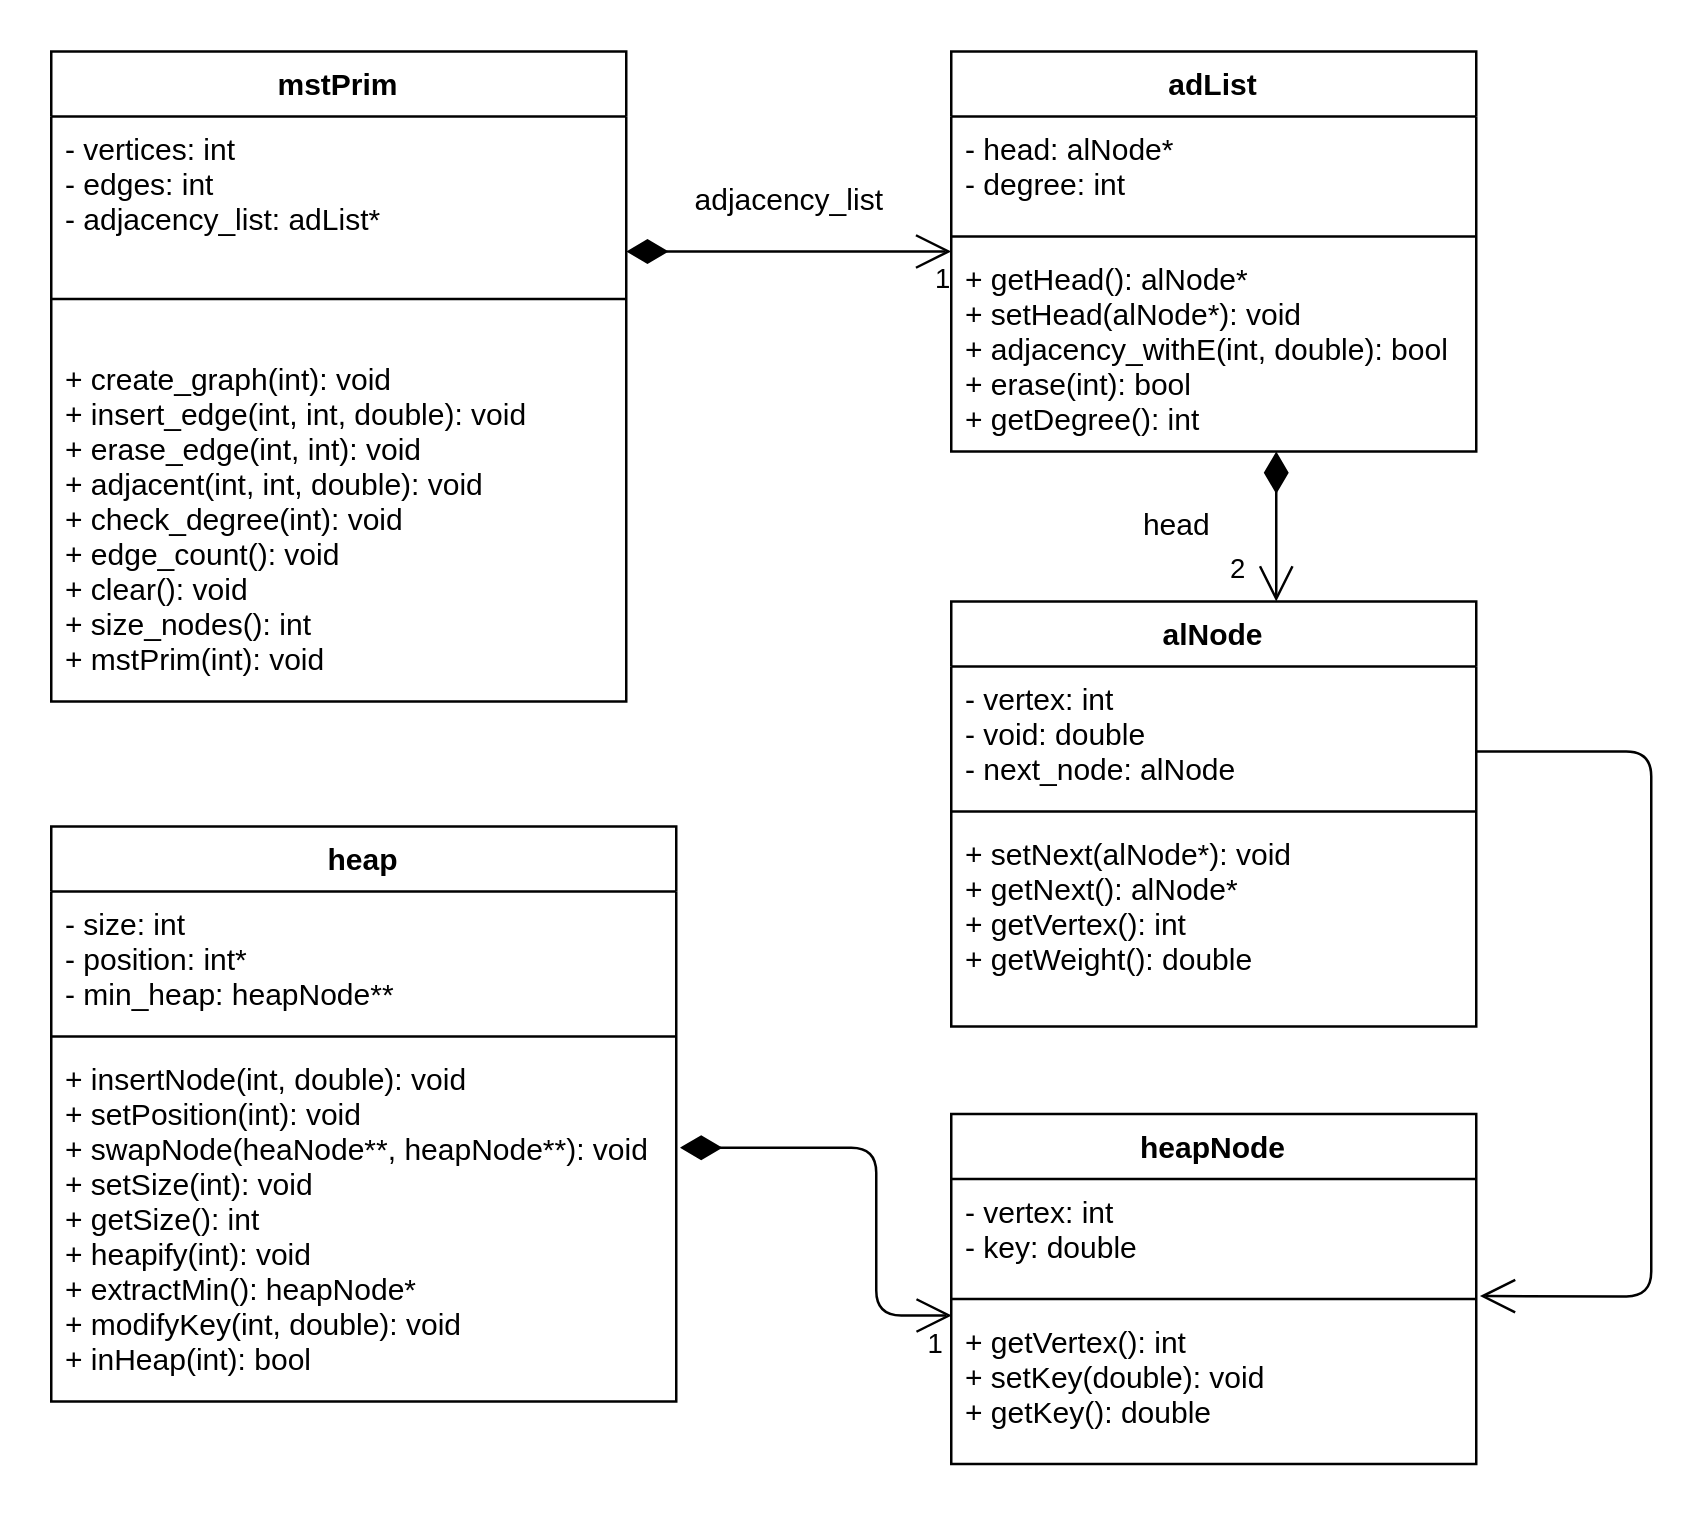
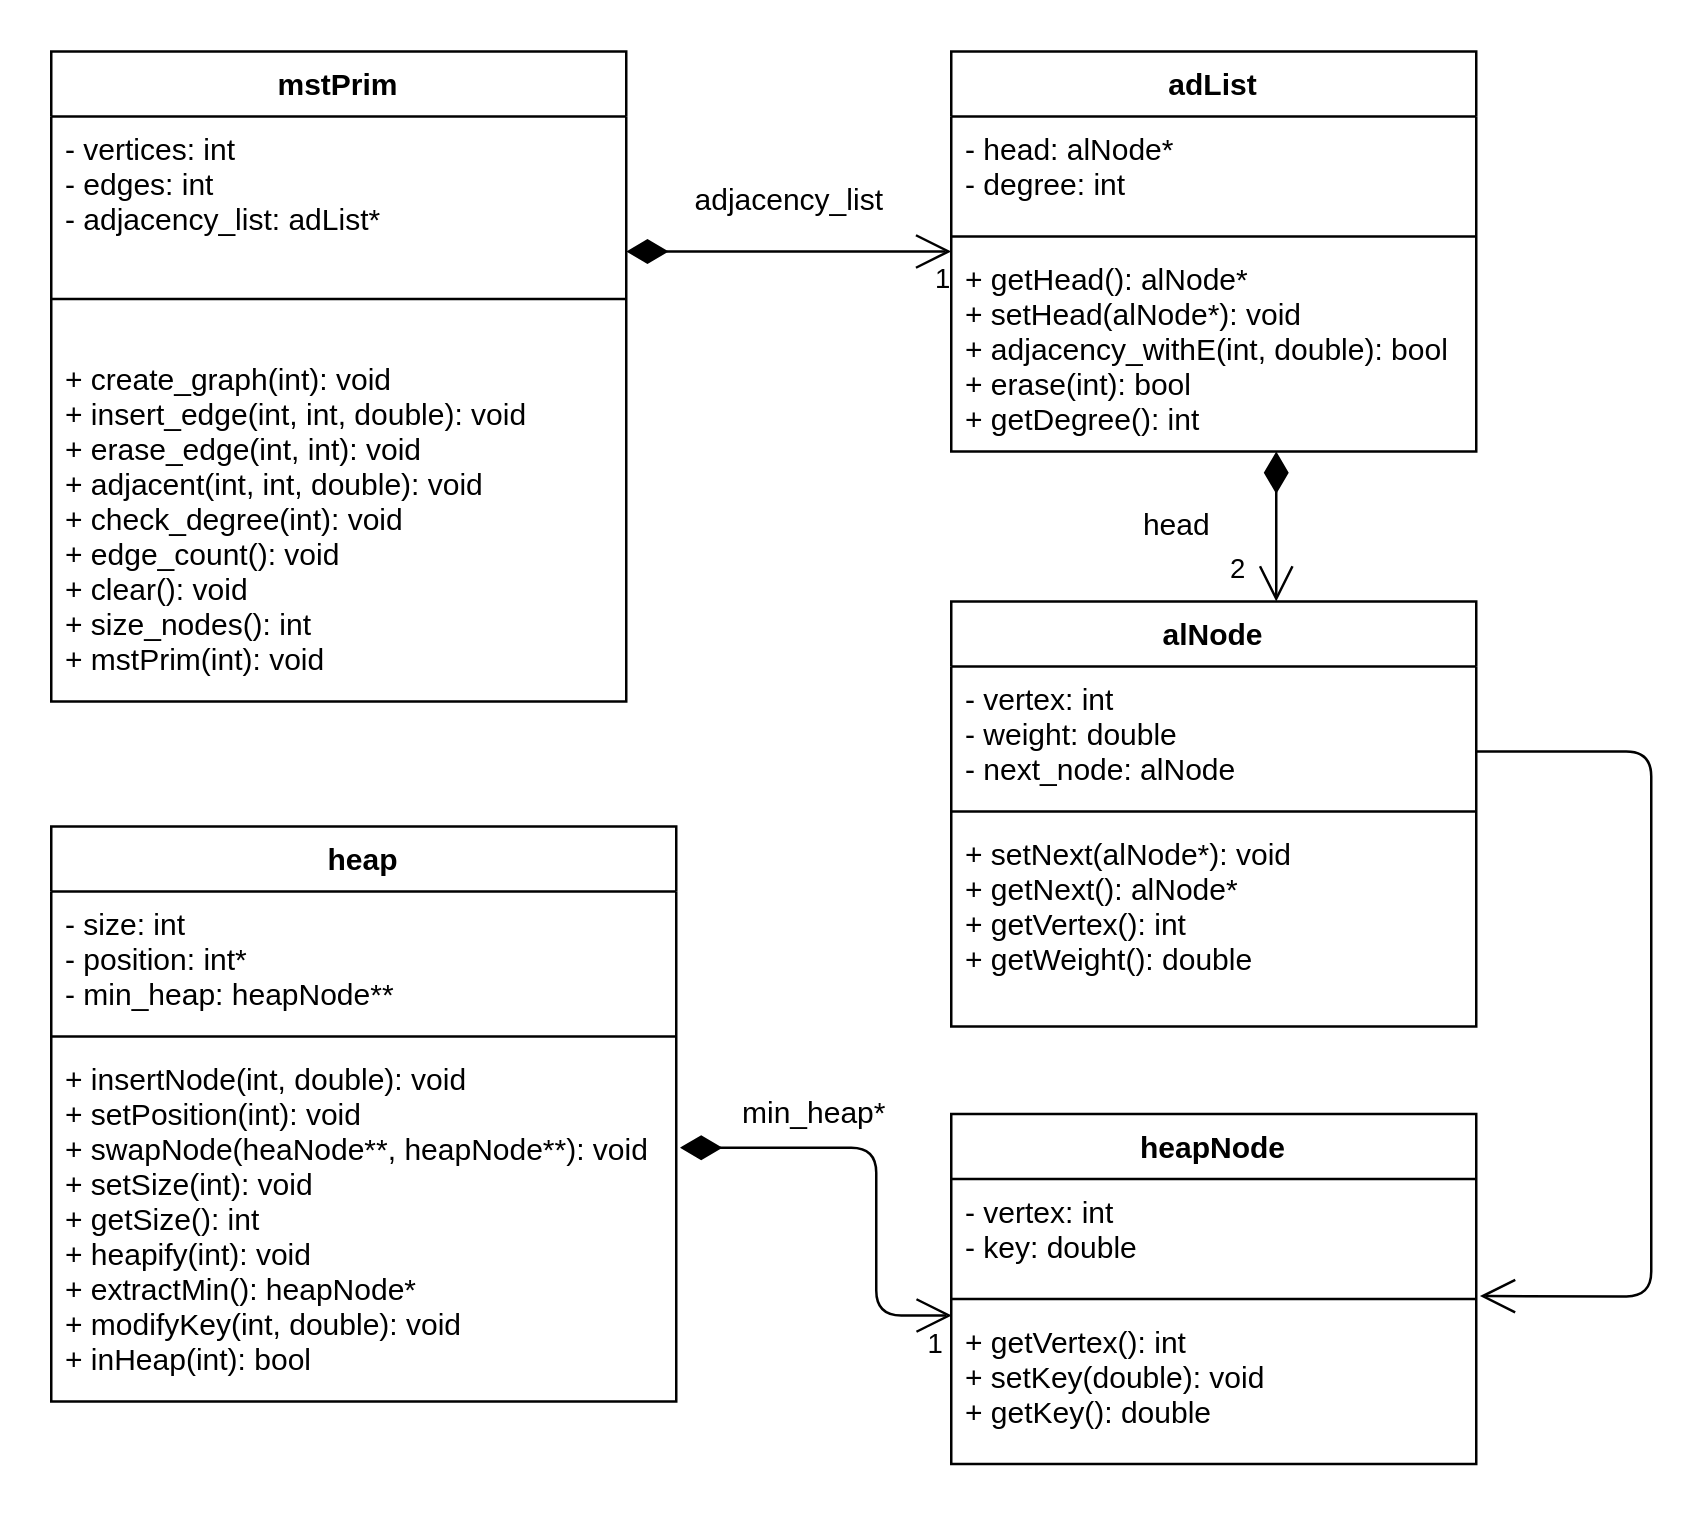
(1059, 700) -> (1059, 700)
none -> (814, 1114)
